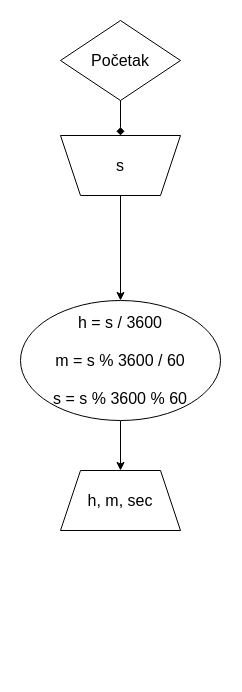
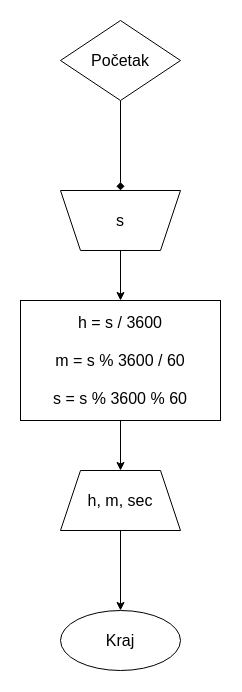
(121, 166) -> (121, 221)
(121, 361) -> (121, 361)
none -> (121, 567)
none -> (121, 641)
